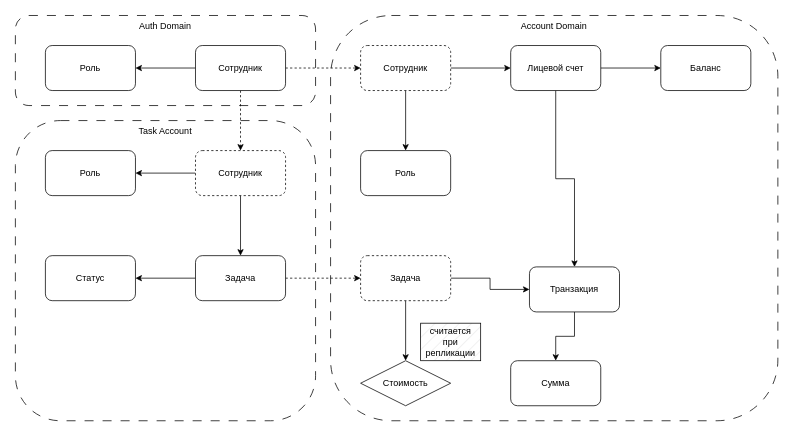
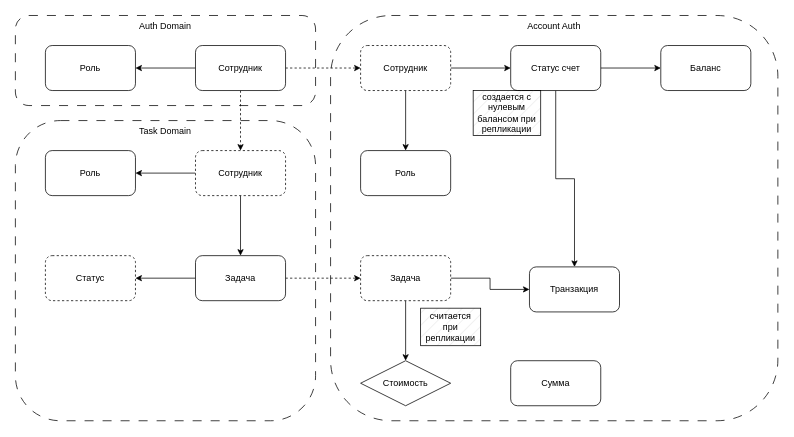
(554, 26) -> (554, 26)
(555, 68) -> (555, 68)
none -> (507, 113)
(165, 131) -> (165, 131)
(90, 278) -> (90, 278)
(568, 336) -> none
(450, 342) -> (450, 327)
